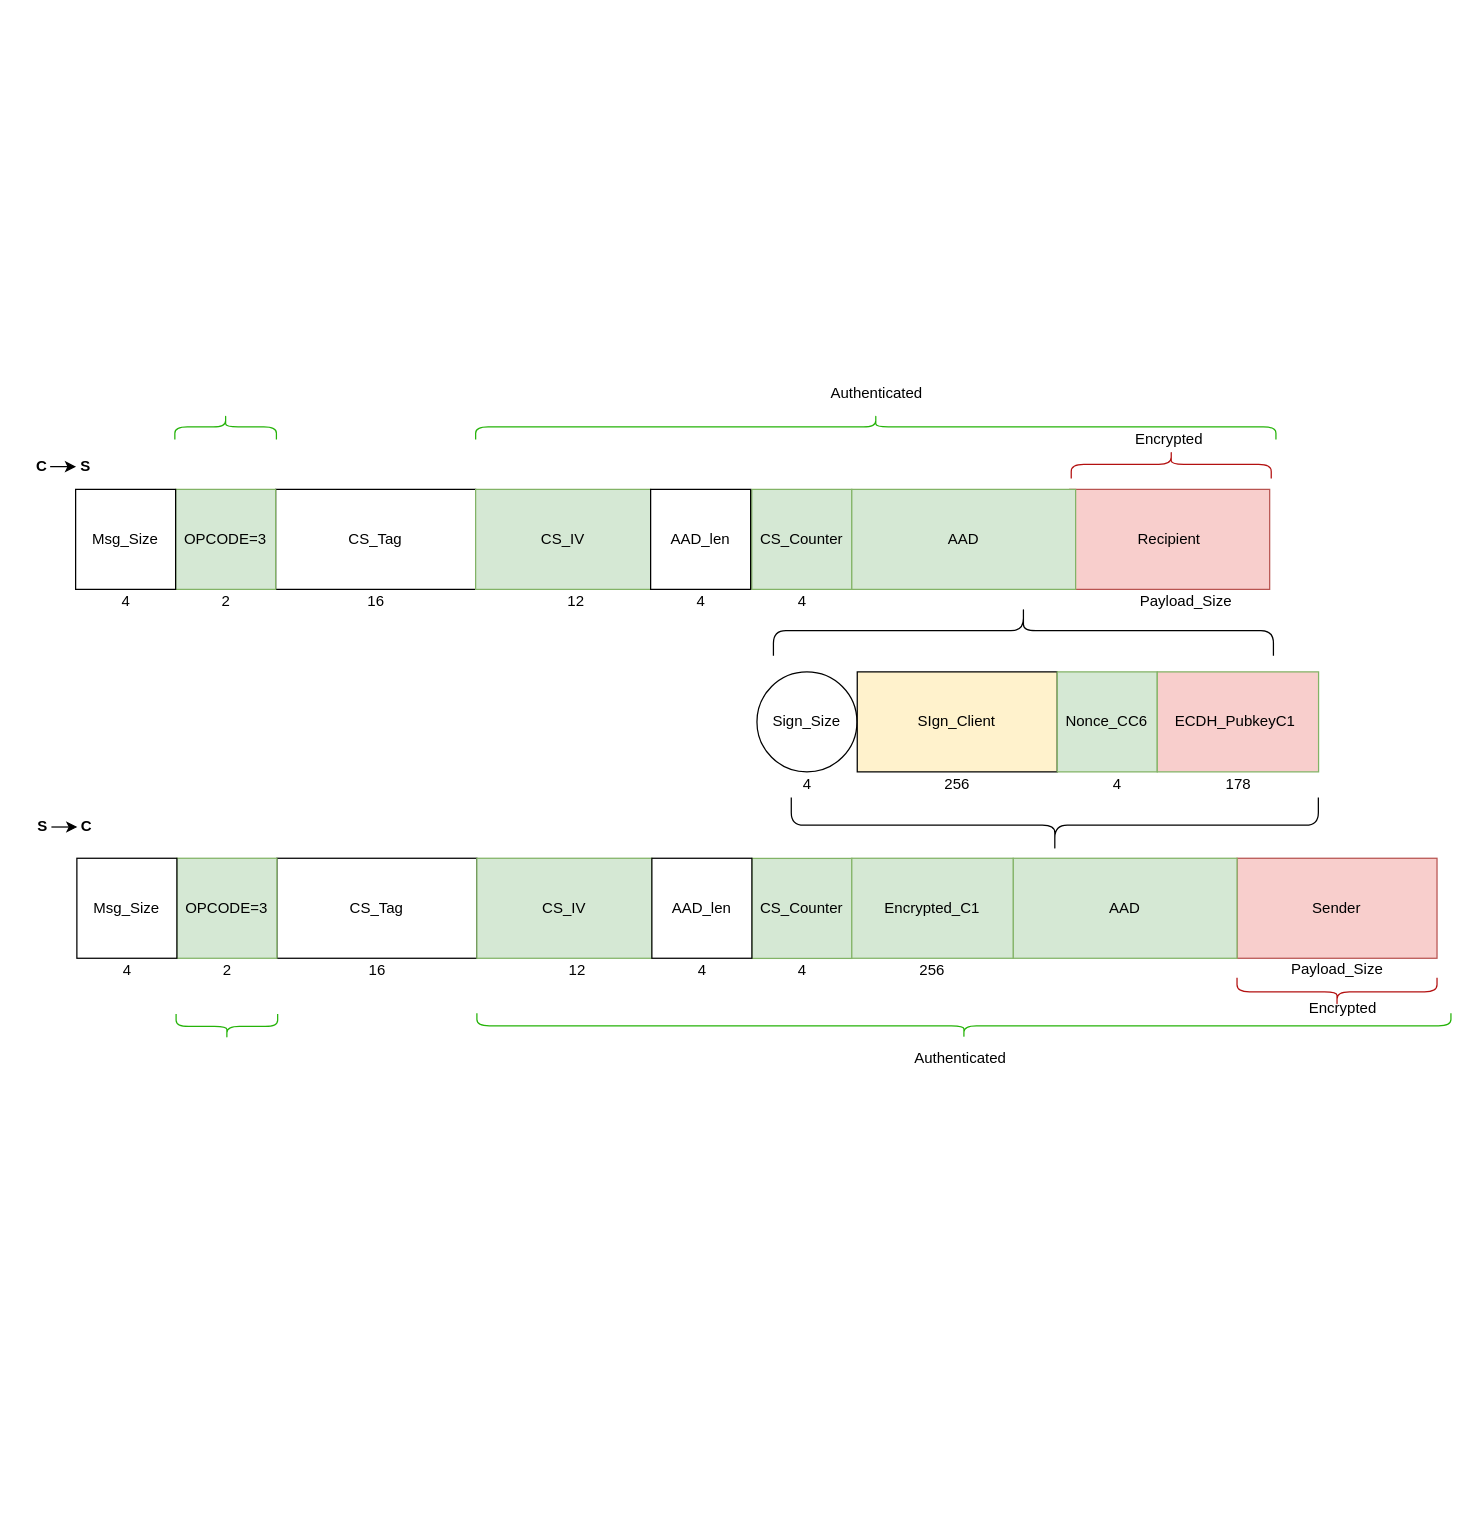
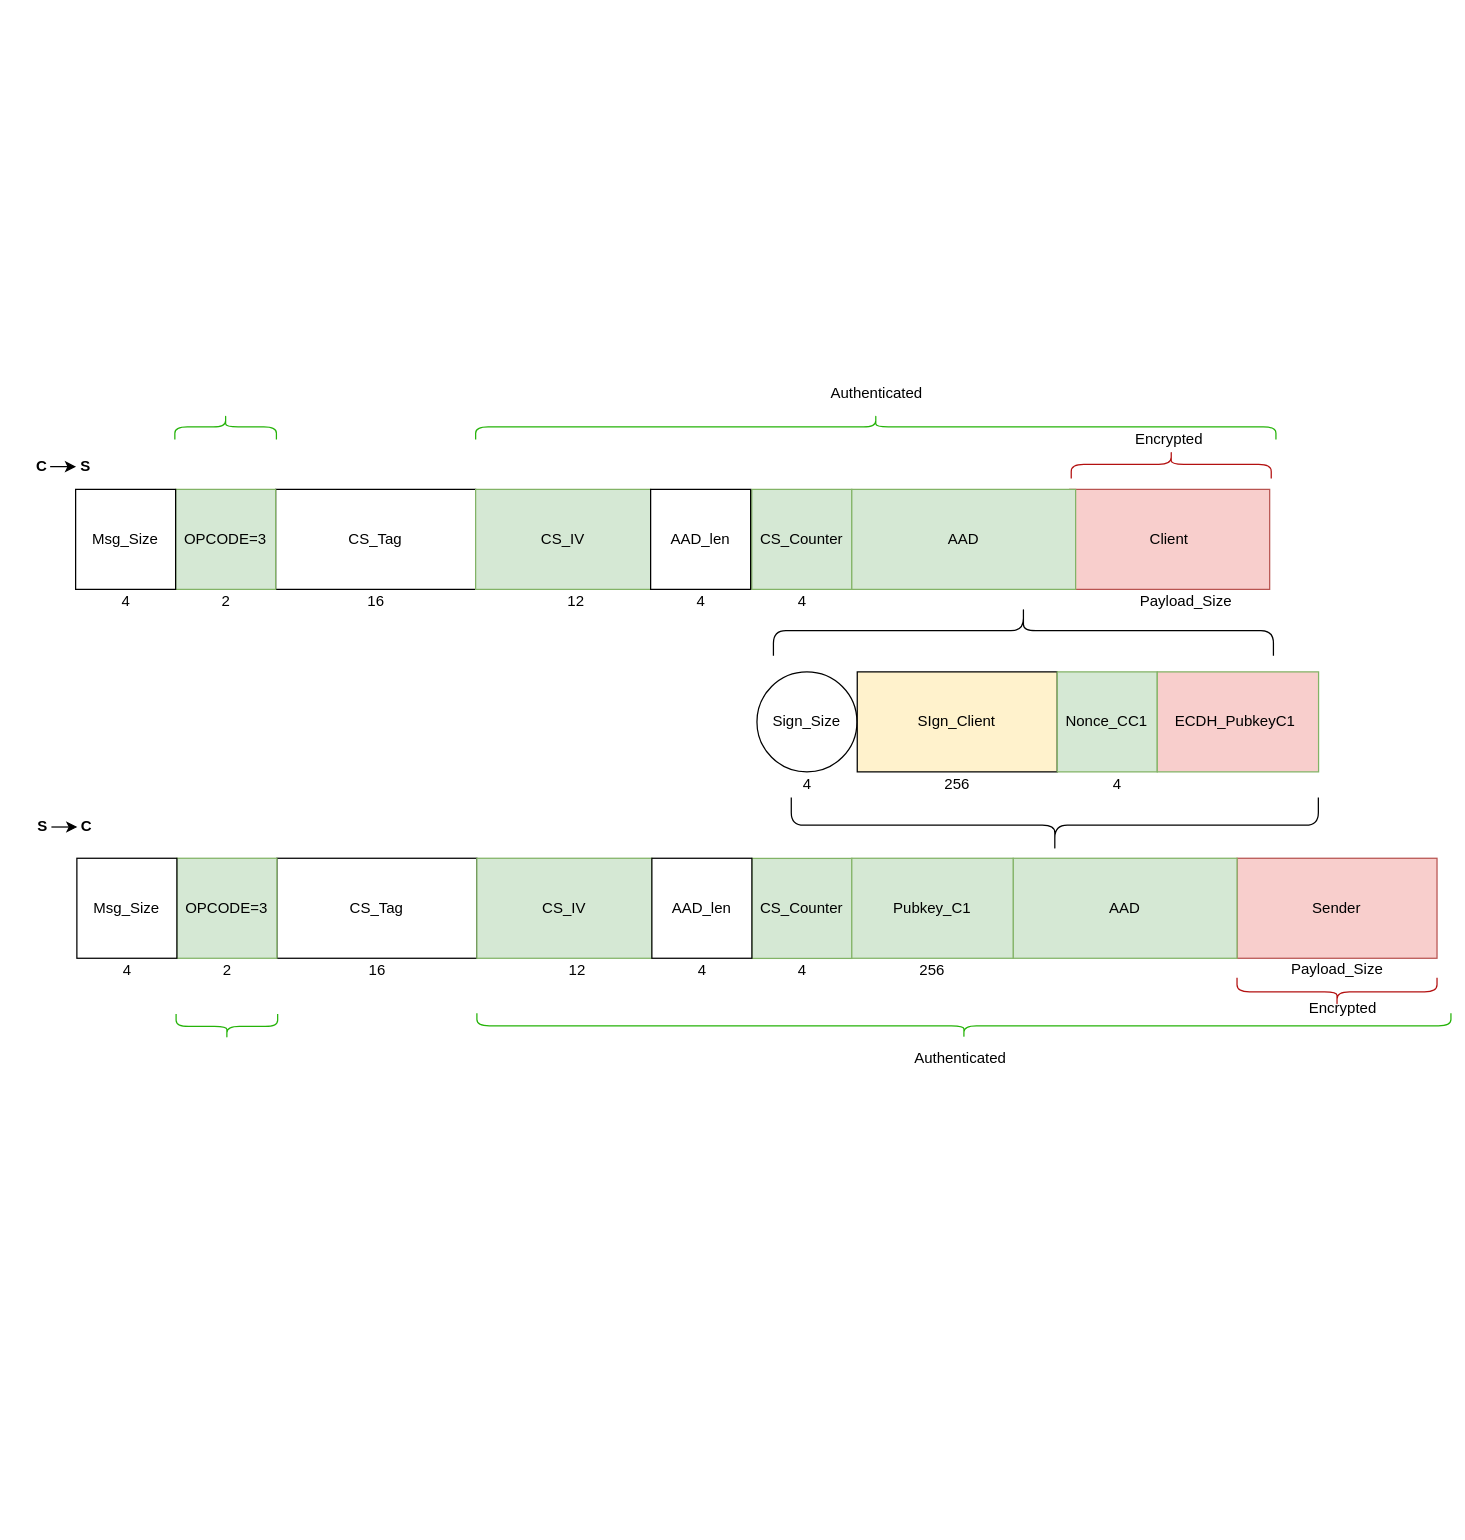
(1169, 539) -> (1169, 539)
(1107, 722) -> (1107, 722)
(1238, 784) -> none
(933, 908) -> (933, 908)
